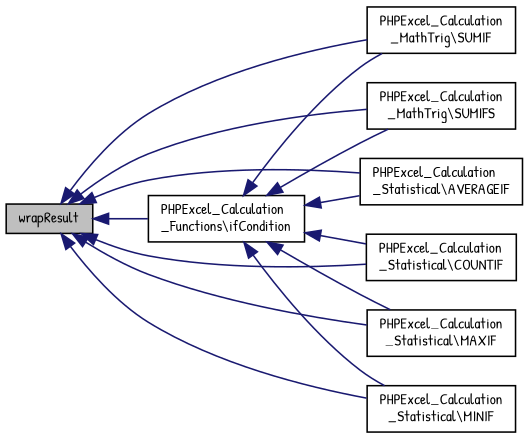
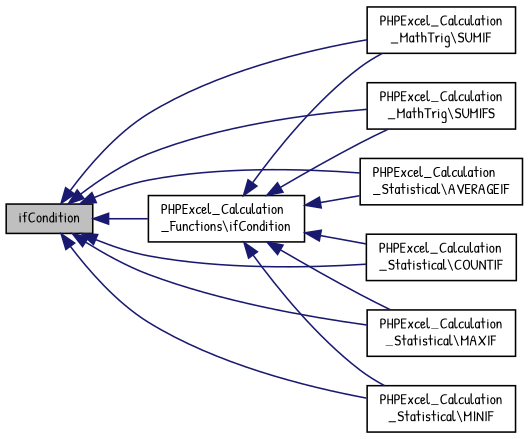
(49, 219) -> (49, 219)
